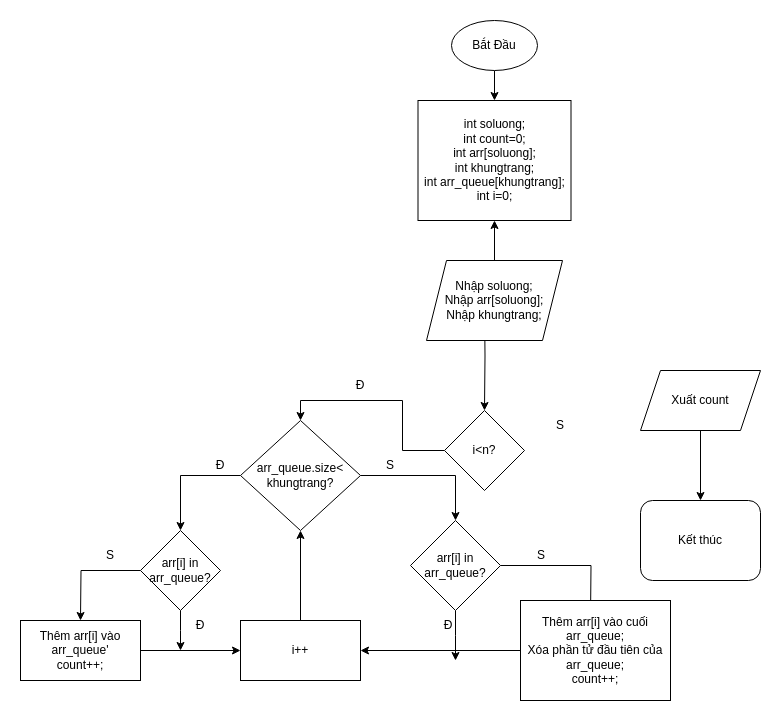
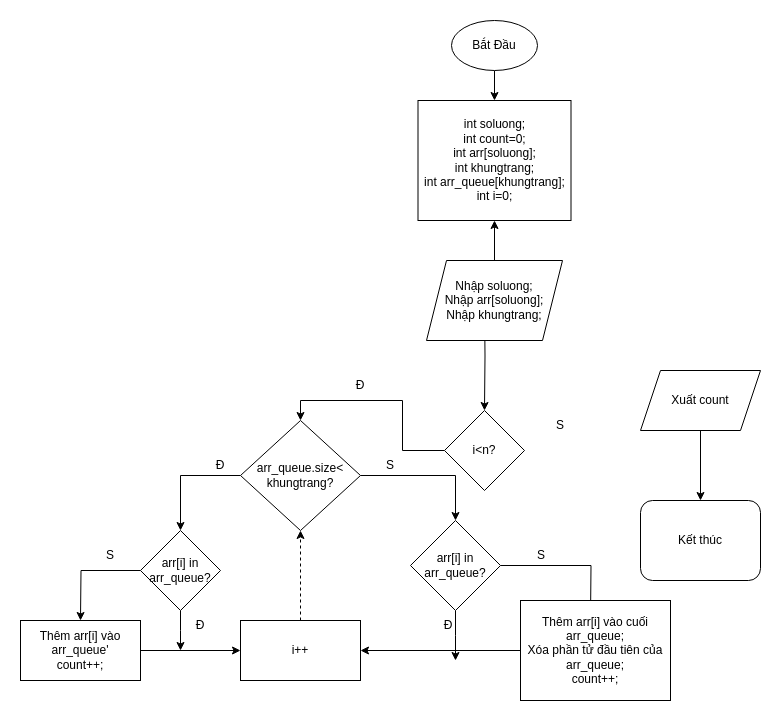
(301, 578) -> (301, 578)
